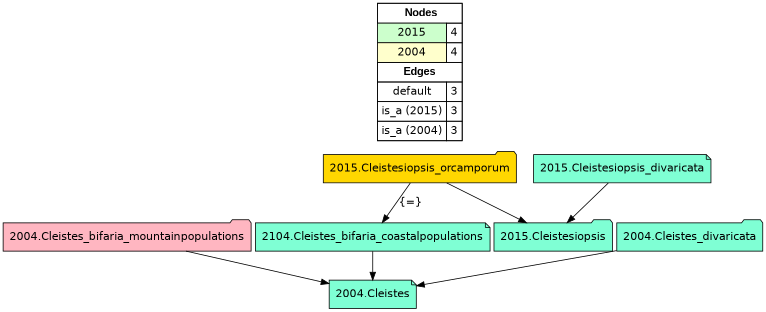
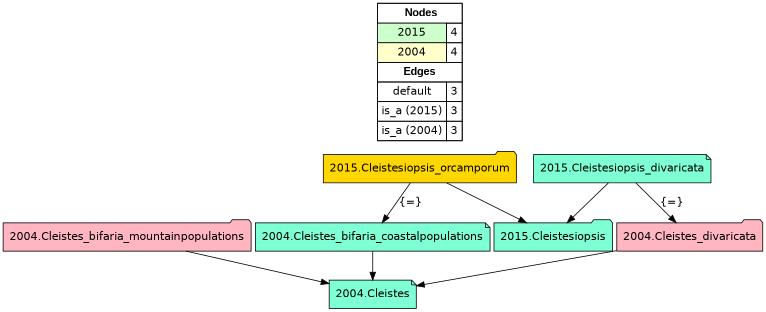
none -> (653, 200)
(373, 237) -> (373, 237)
(690, 237) -> (690, 237)
